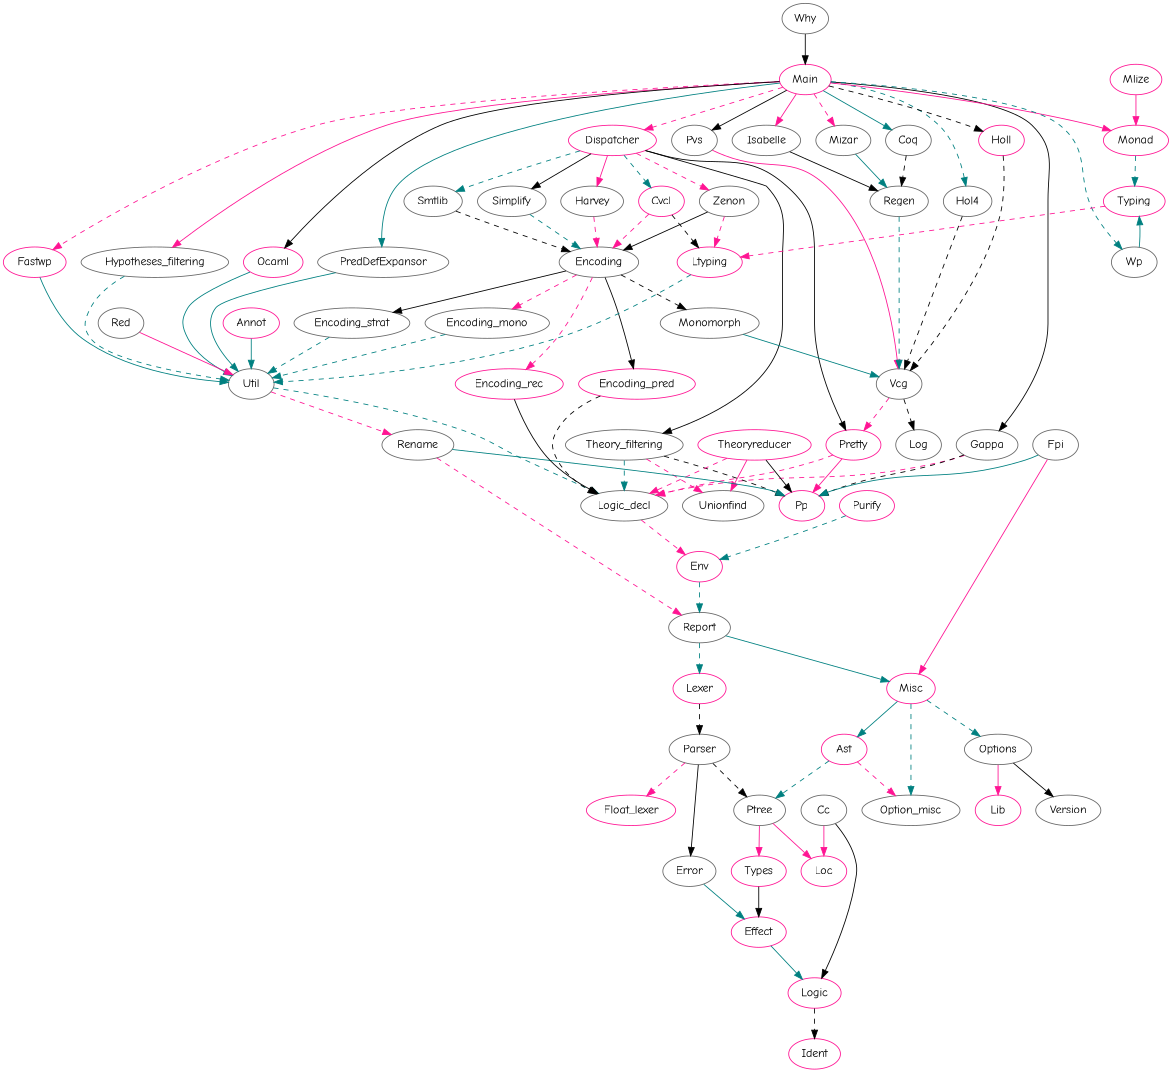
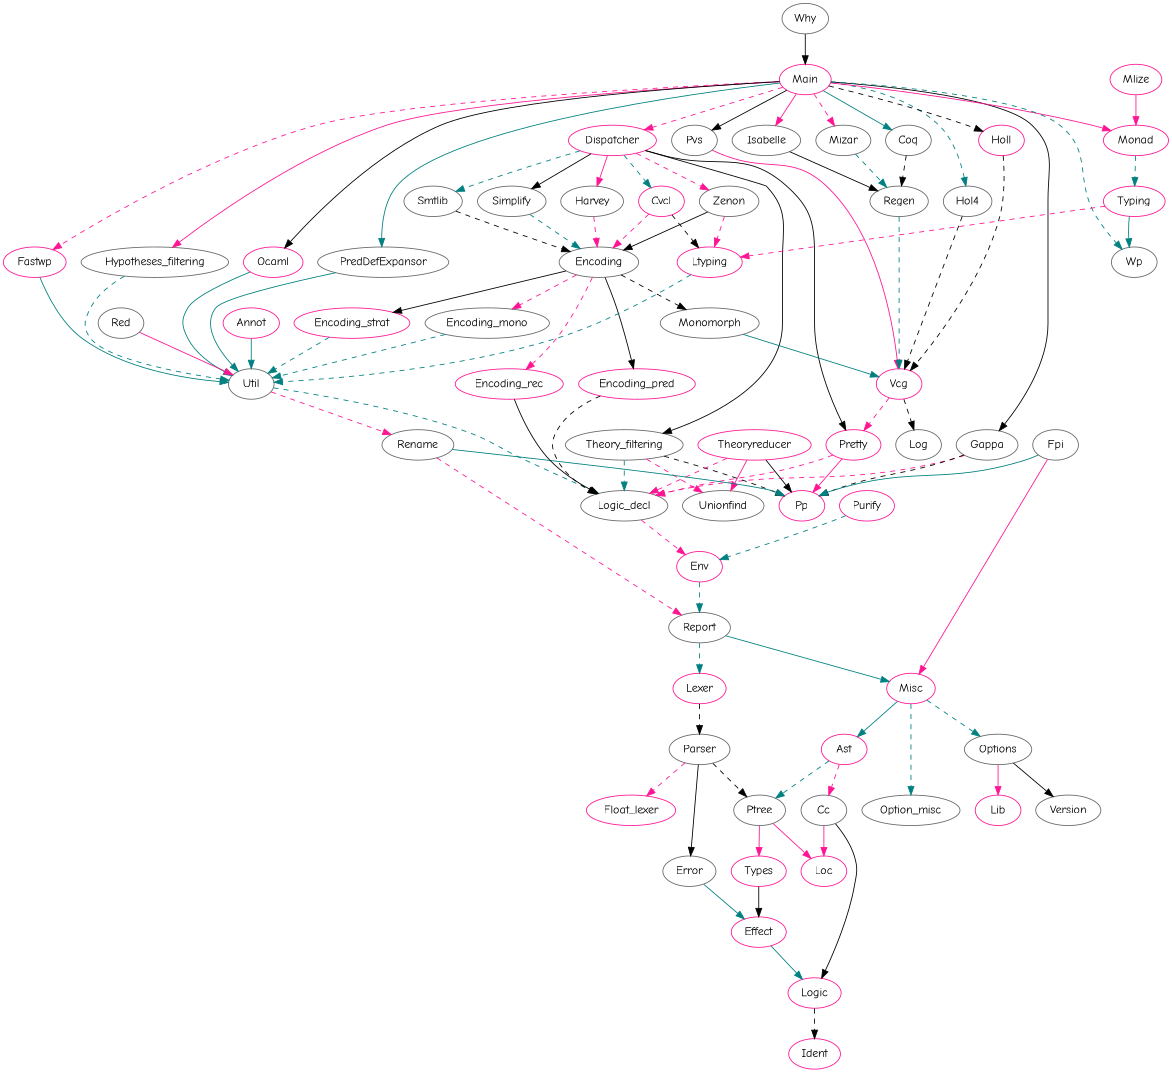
(868, 167) -> (868, 167)
(1140, 236) -> (1129, 227)
(352, 323) -> (352, 323)
(899, 384) -> (899, 384)
(873, 776) -> (835, 776)
